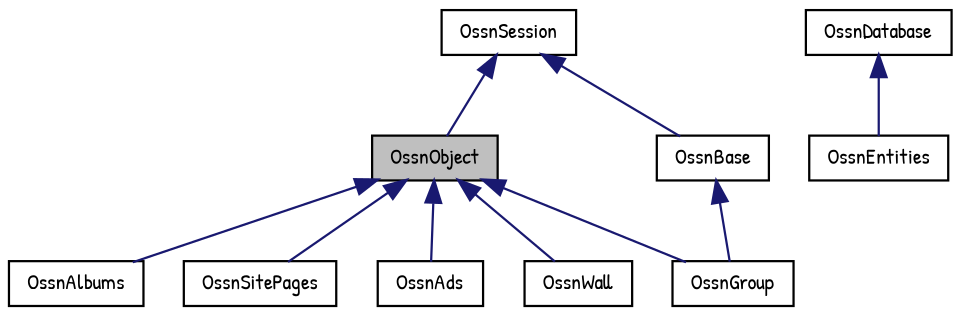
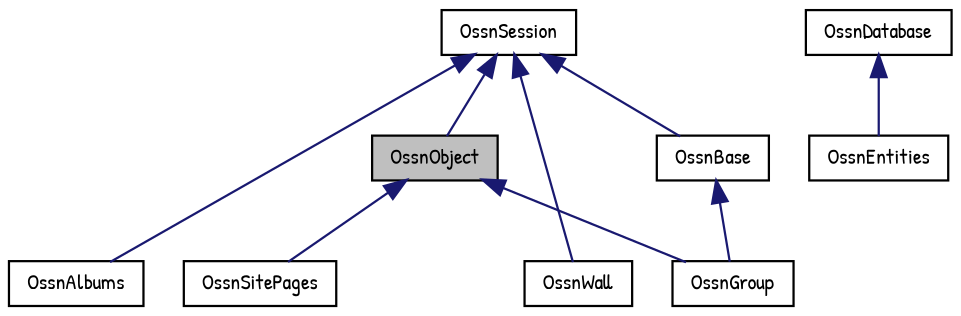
(245, 225) -> (282, 164)
(515, 228) -> (547, 169)
(430, 284) -> none
